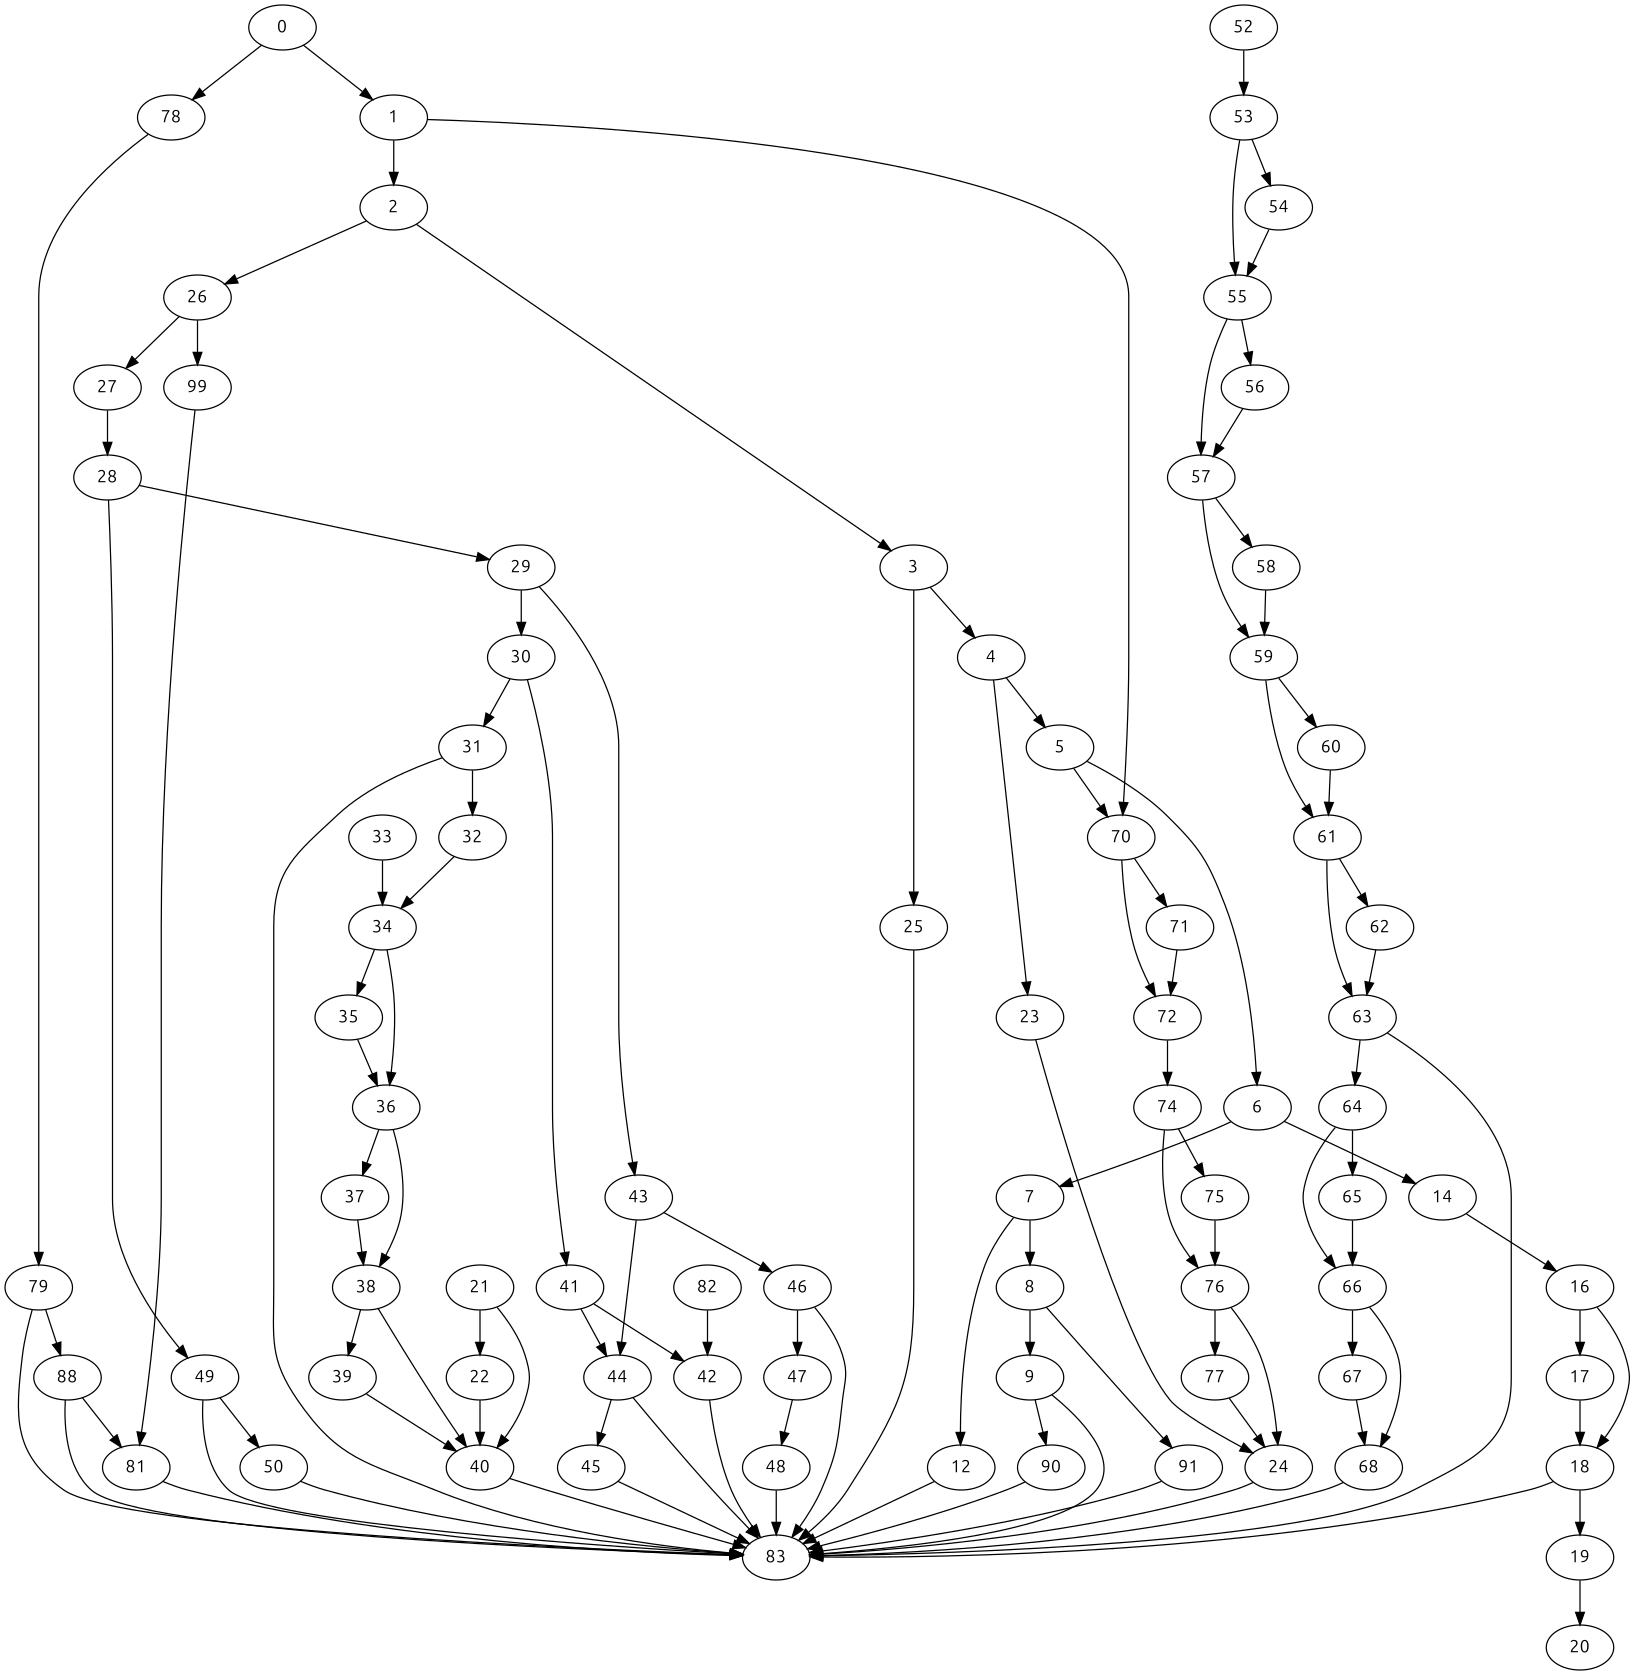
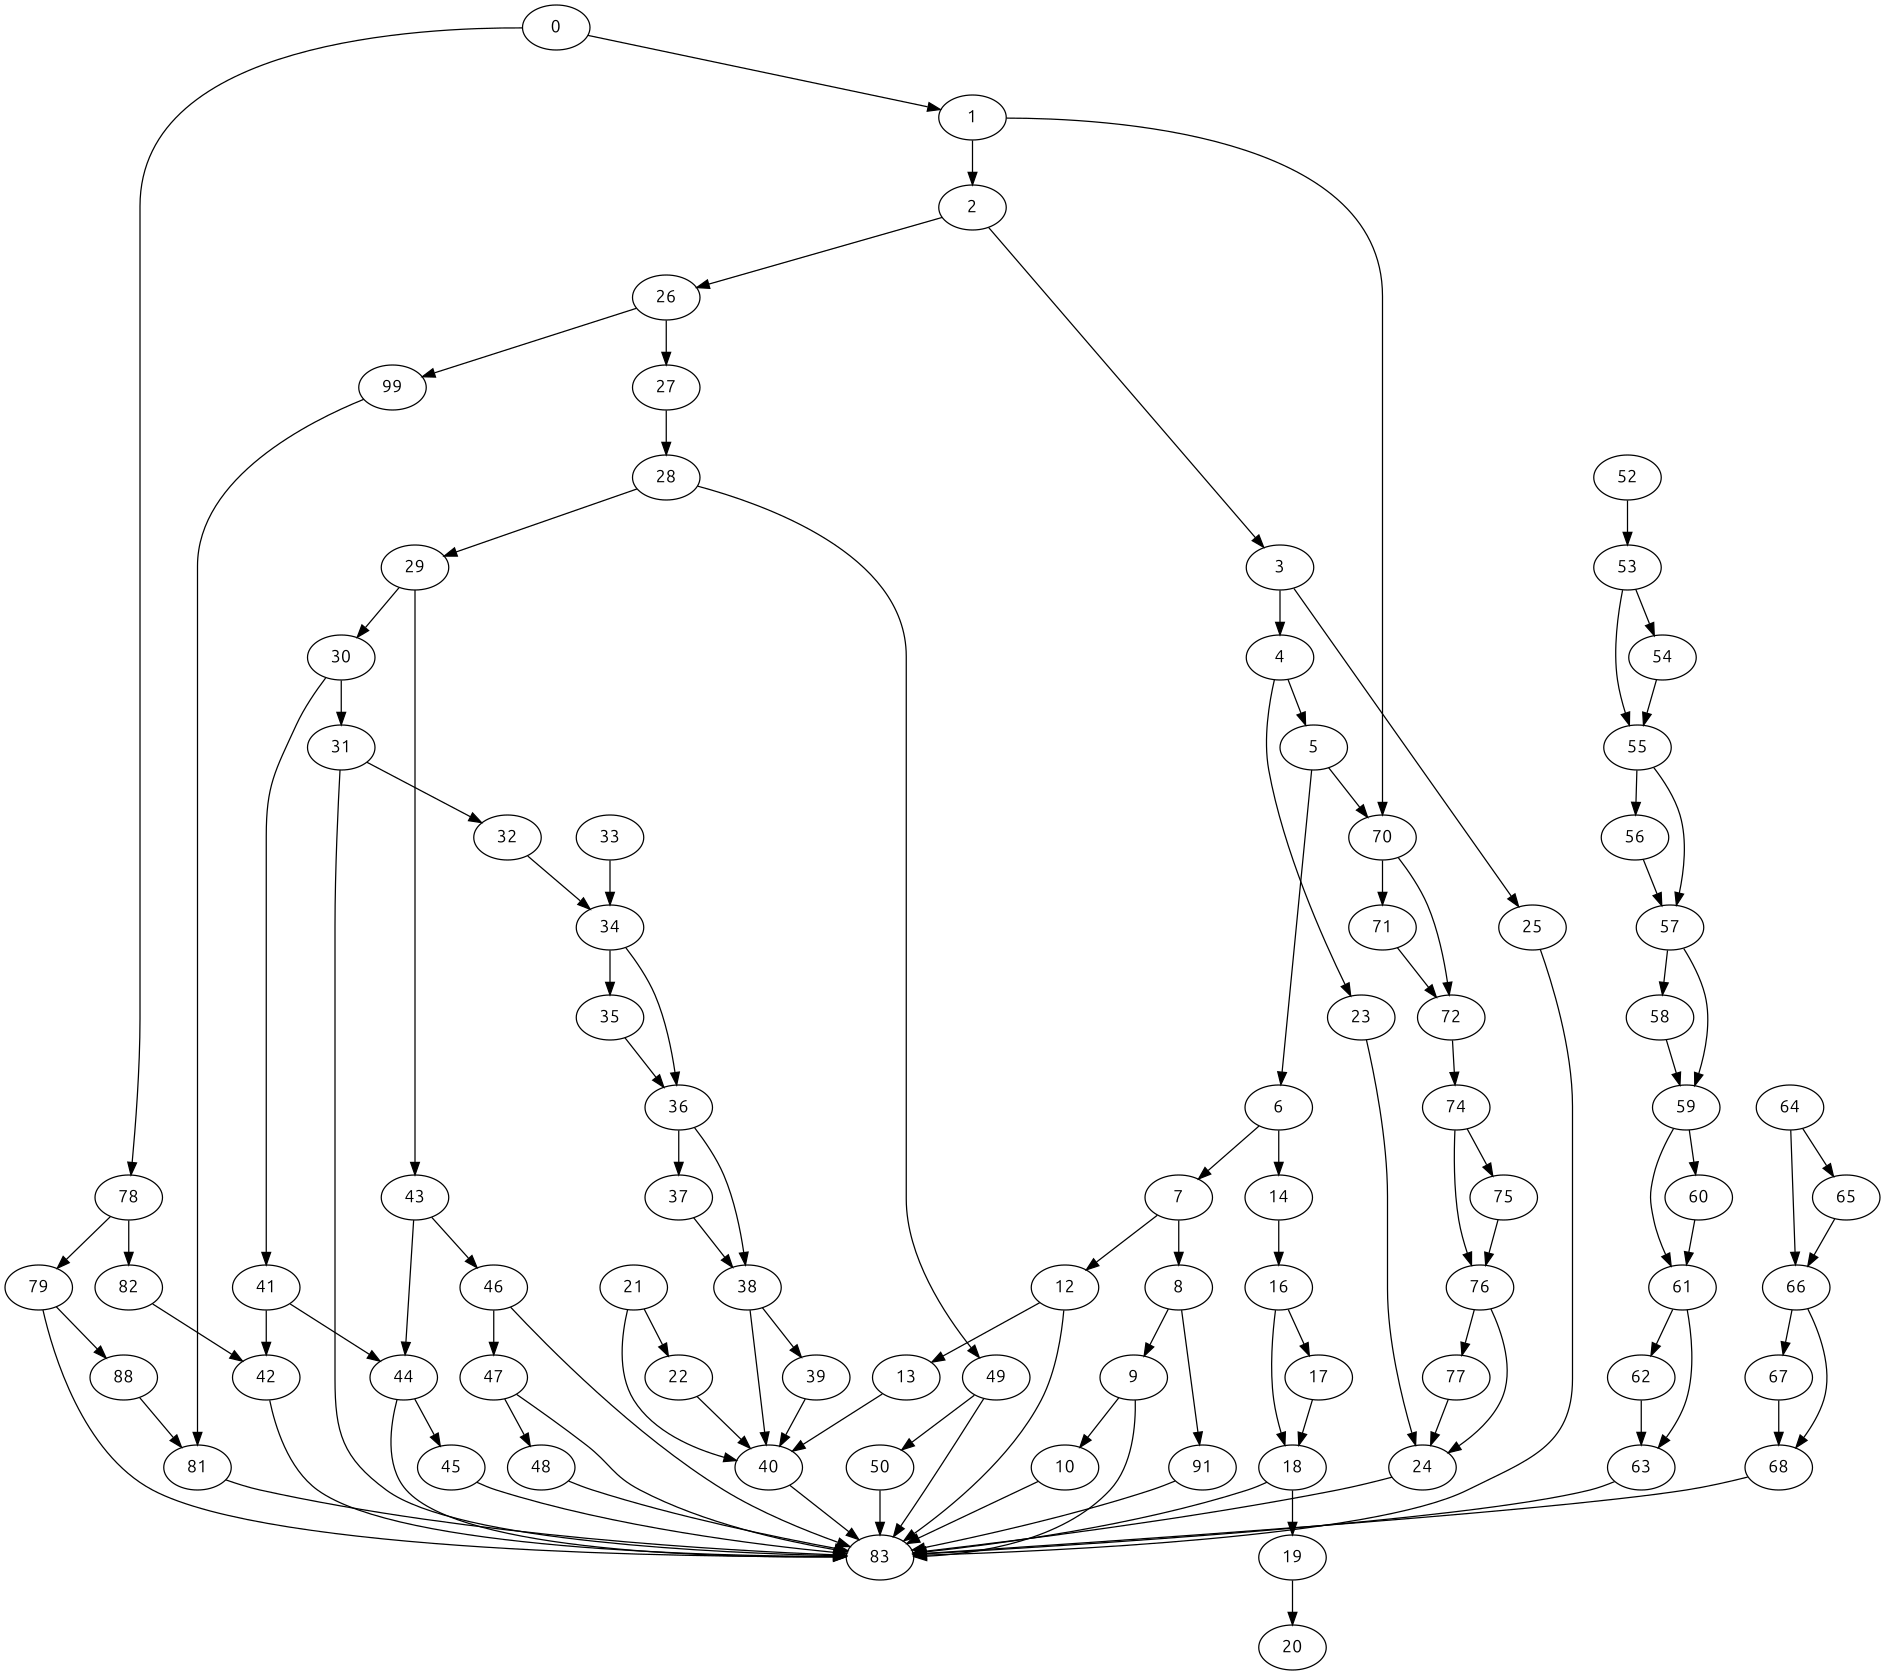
(1358, 1056) -> none
none -> (129, 1236)
none -> (906, 1378)
(1051, 1468) -> (1065, 1468)
(360, 1535) -> (662, 1500)
